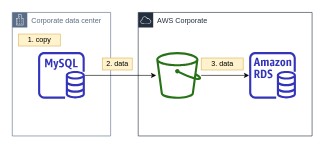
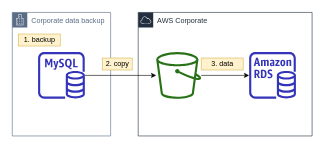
(71, 25) -> (71, 25)
(40, 40) -> (40, 40)
(118, 64) -> (118, 64)
